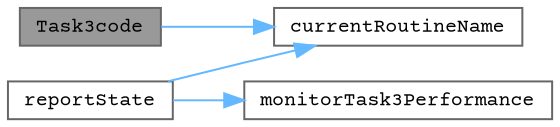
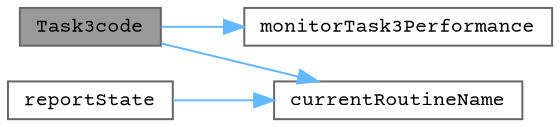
(198, 100) -> (192, 27)
